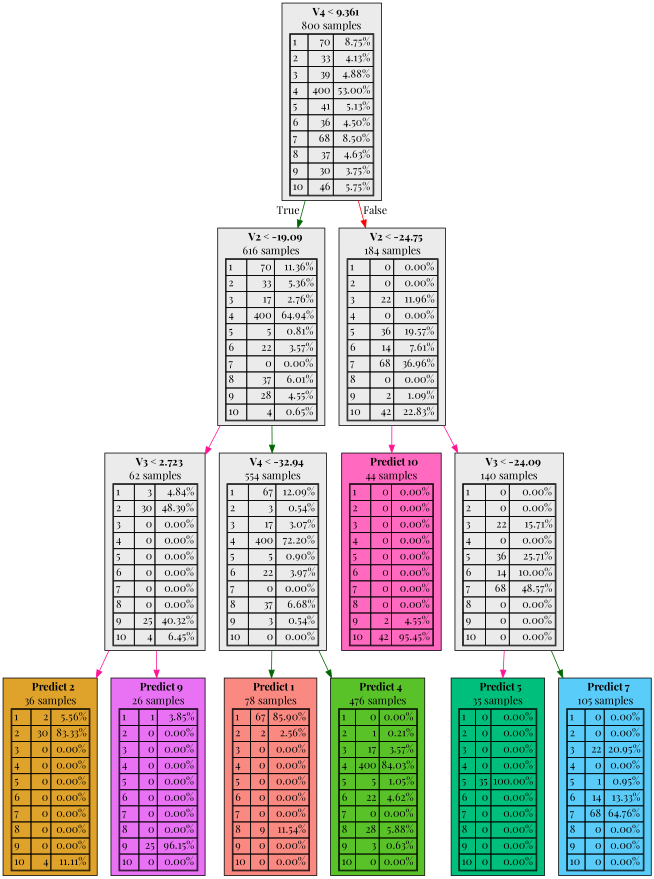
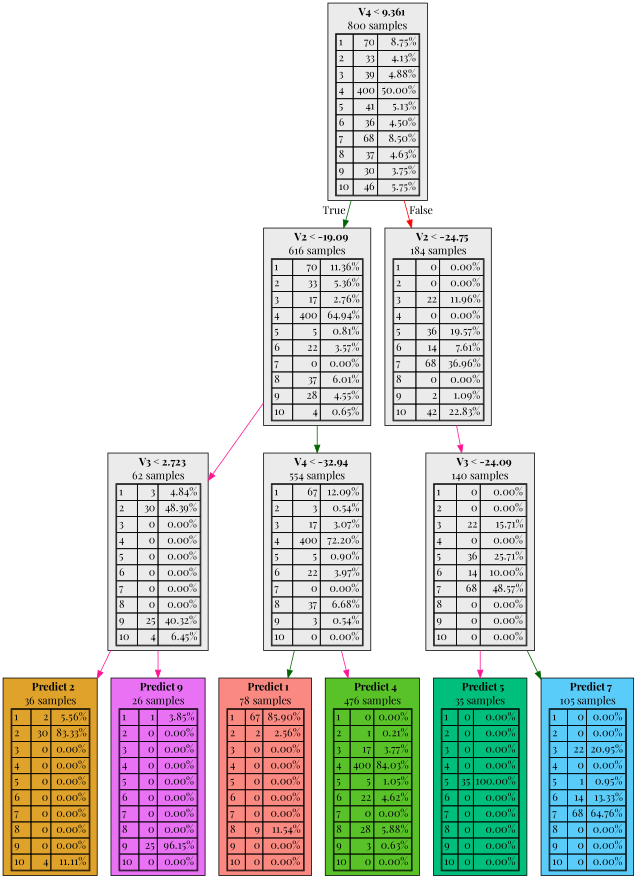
(354, 90) -> (399, 90)
(391, 552) -> none
(324, 661) -> (344, 660)
(402, 749) -> (396, 749)
